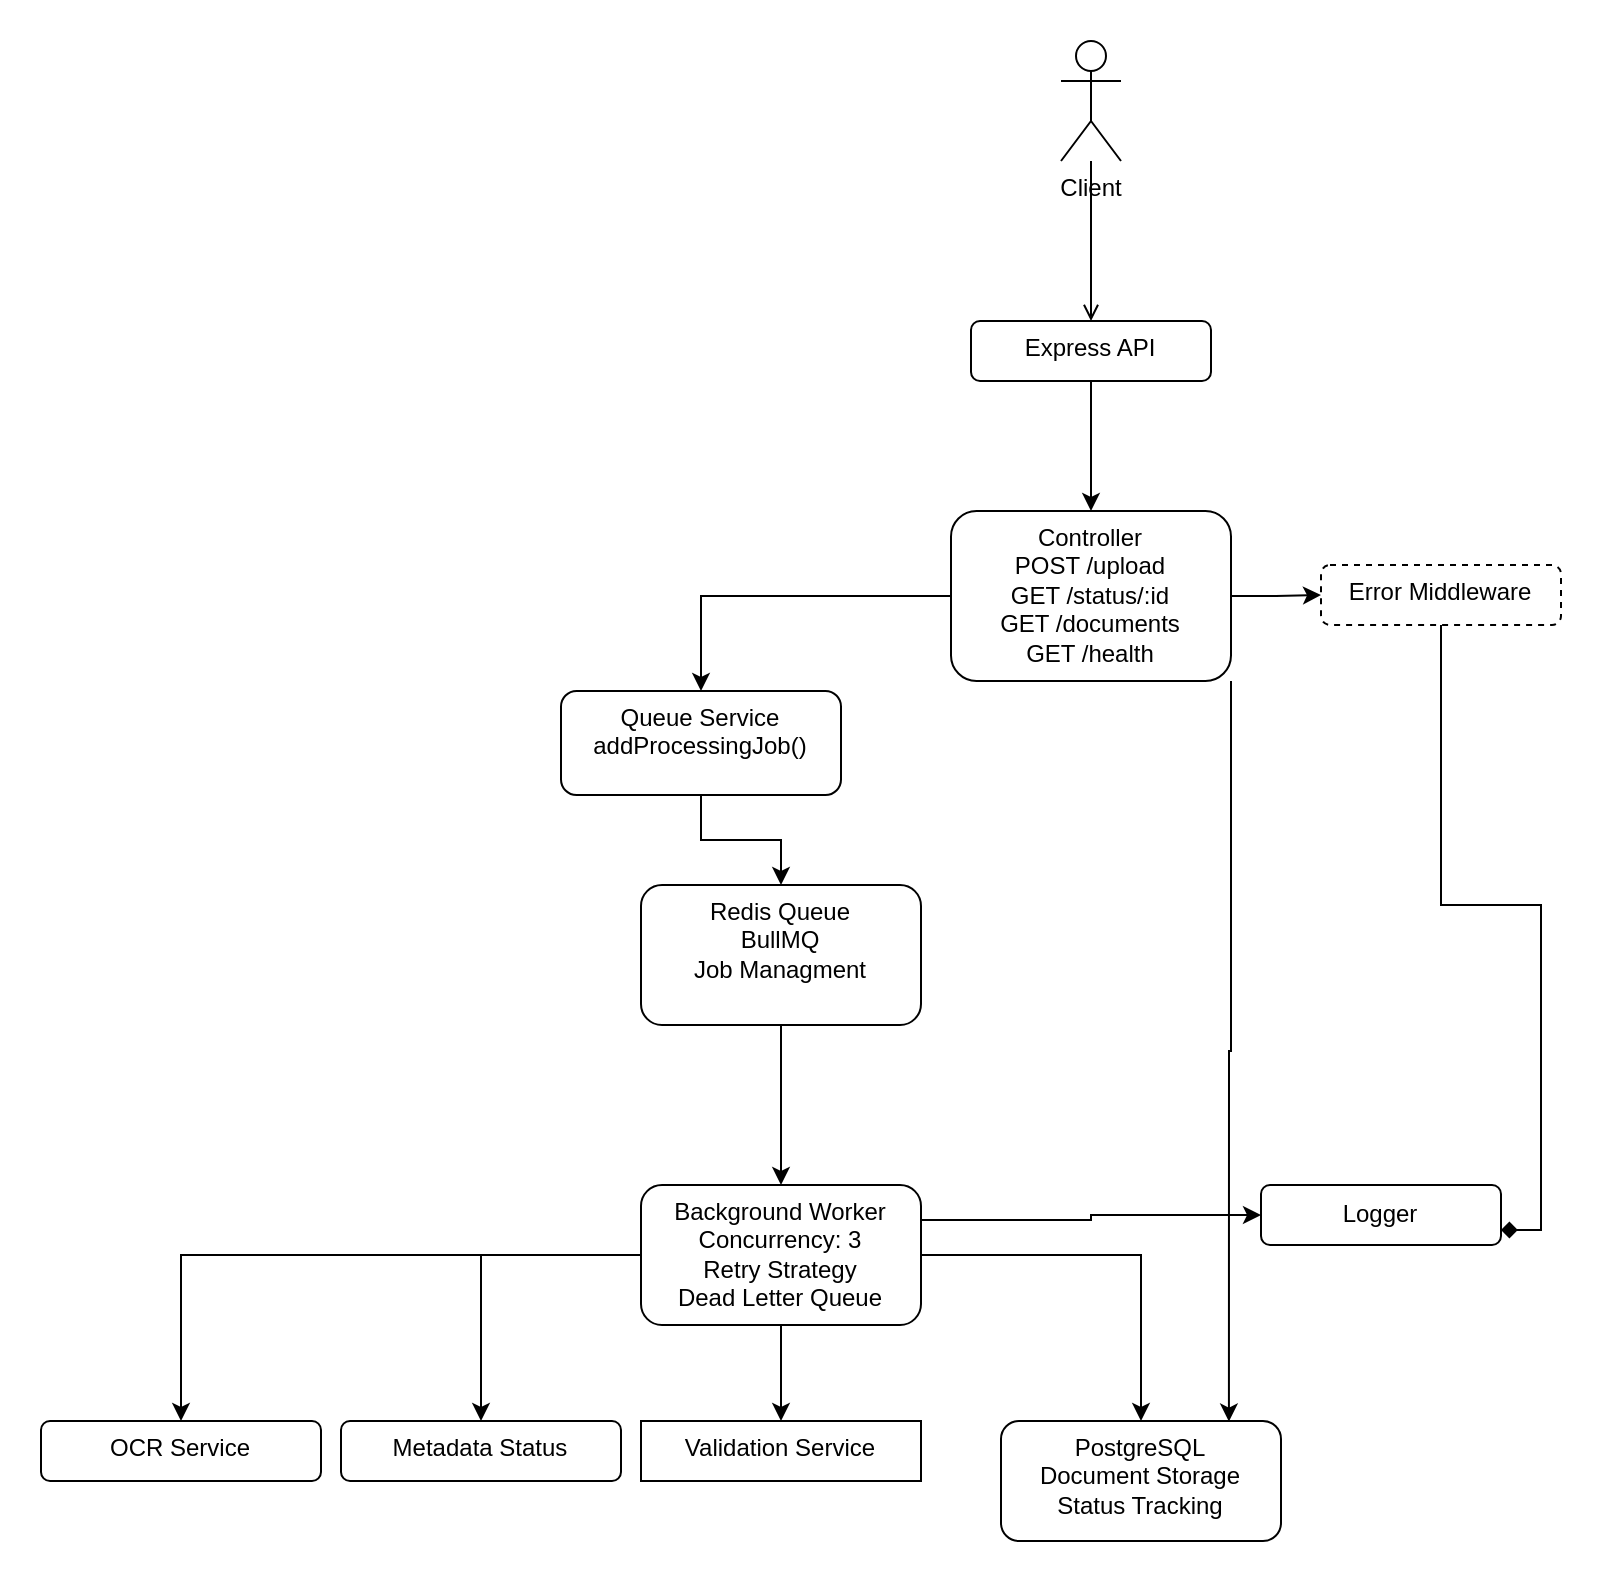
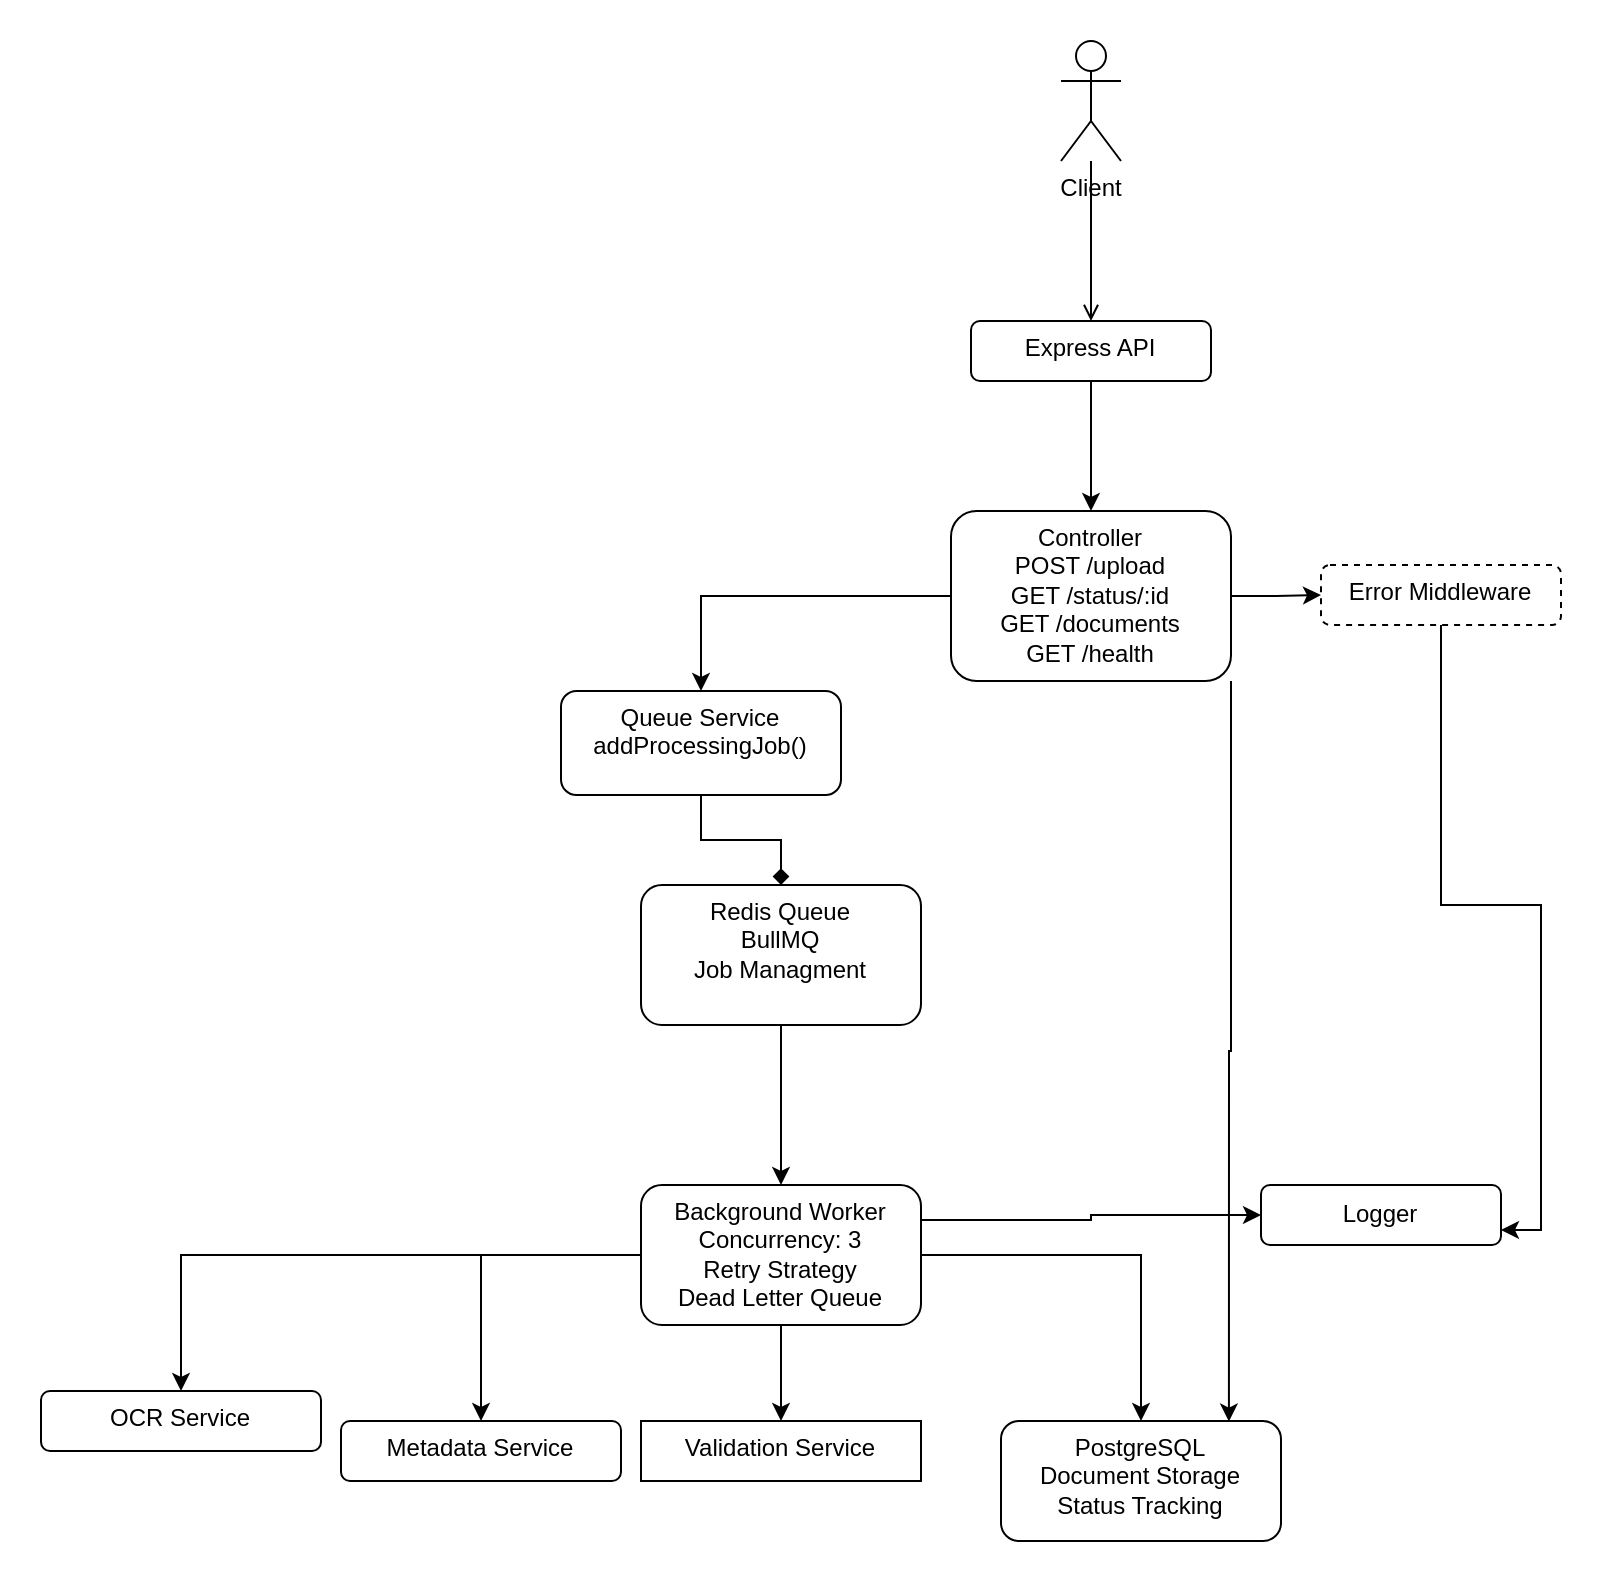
(781, 870) -> (781, 869)
(1517, 1230) -> (1516, 1230)
(481, 1449) -> (481, 1449)
(181, 1451) -> (181, 1421)
